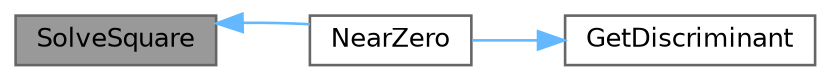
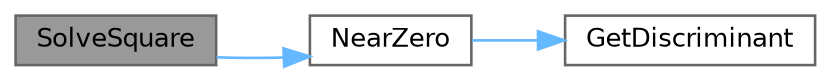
(276, 23) -> (250, 58)
